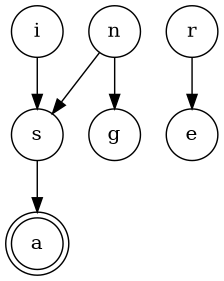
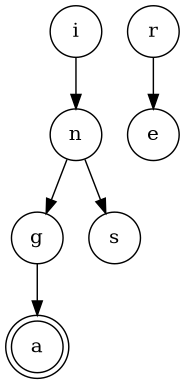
(37, 76) -> (76, 76)
(37, 179) -> (37, 282)
